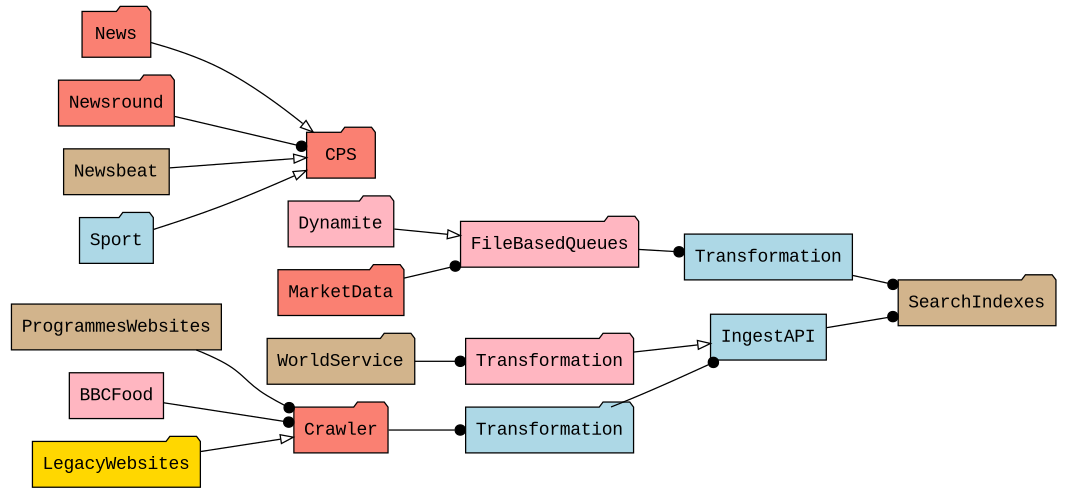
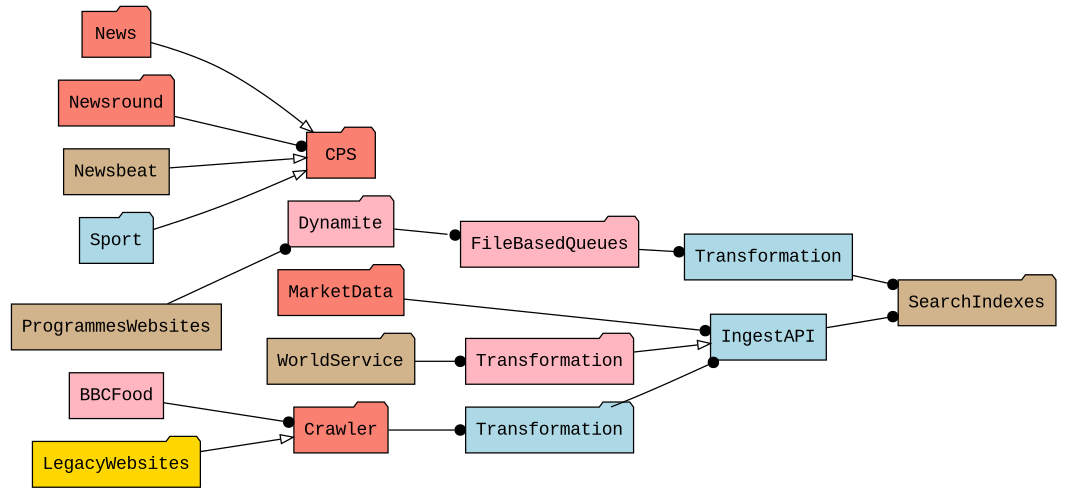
(421, 232) -> (421, 232)
(427, 273) -> (552, 315)
(242, 375) -> (224, 278)
